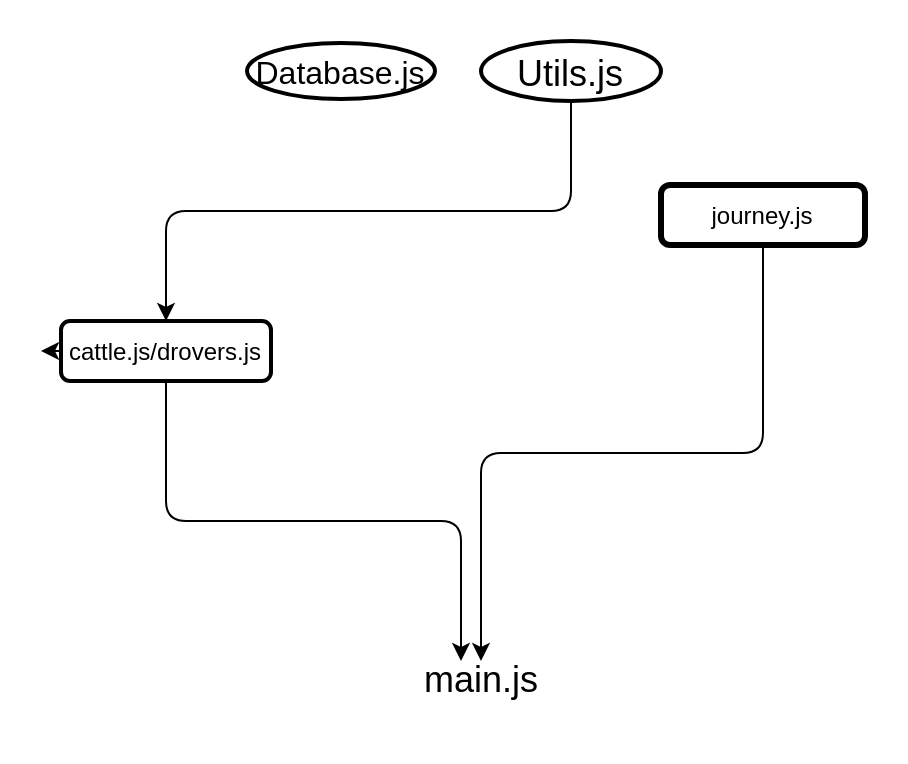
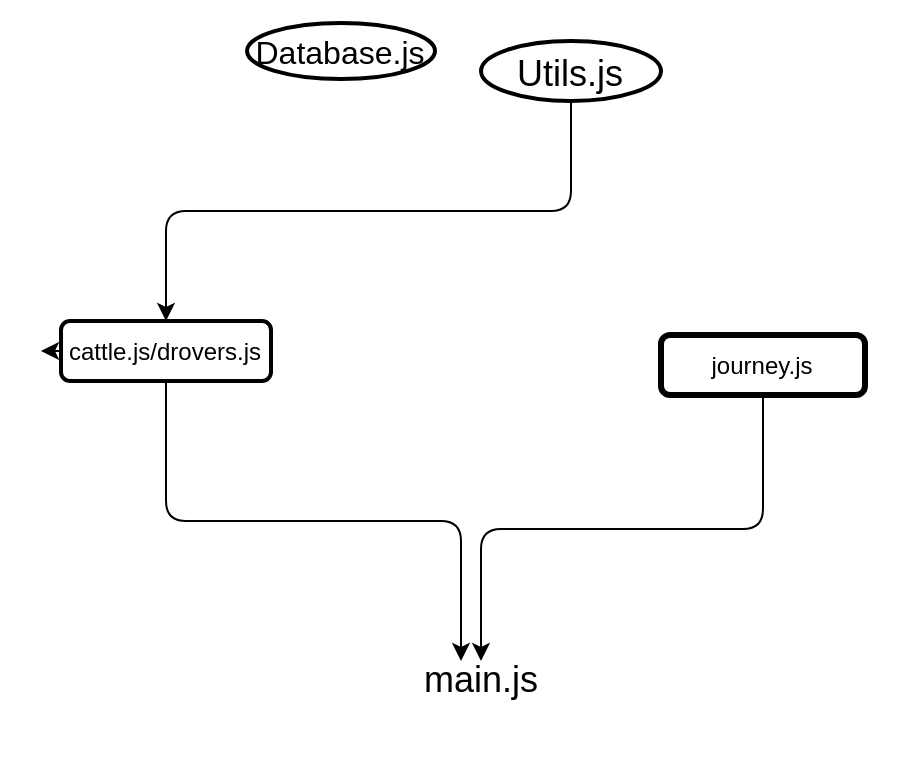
(341, 71) -> (341, 51)
(763, 215) -> (763, 365)
